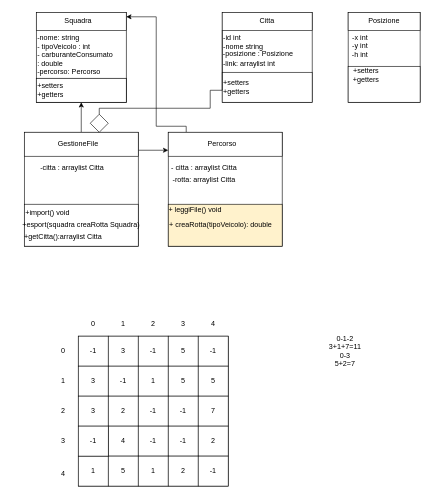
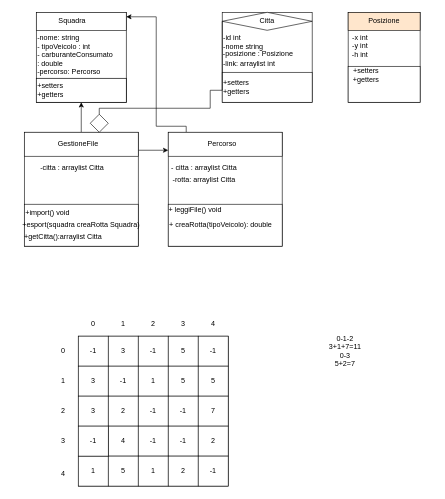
(78, 21) -> (72, 21)
(267, 21) -> (267, 21)
(384, 21) -> (384, 21)
(225, 225) -> (225, 225)
